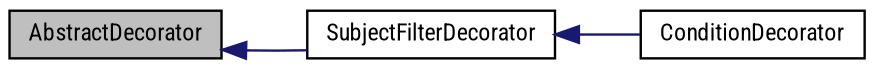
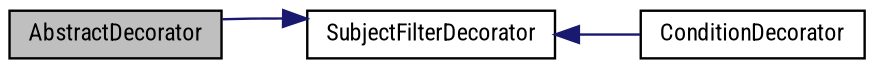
(277, 51) -> (253, 19)
